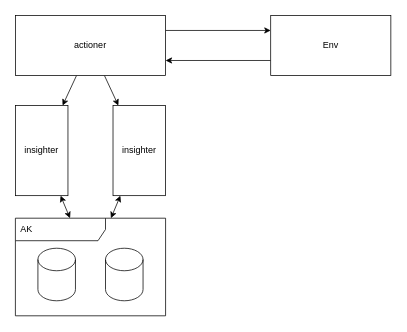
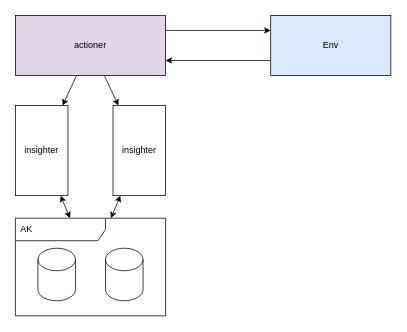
(90, 45) -> (90, 45)
(330, 45) -> (330, 45)
